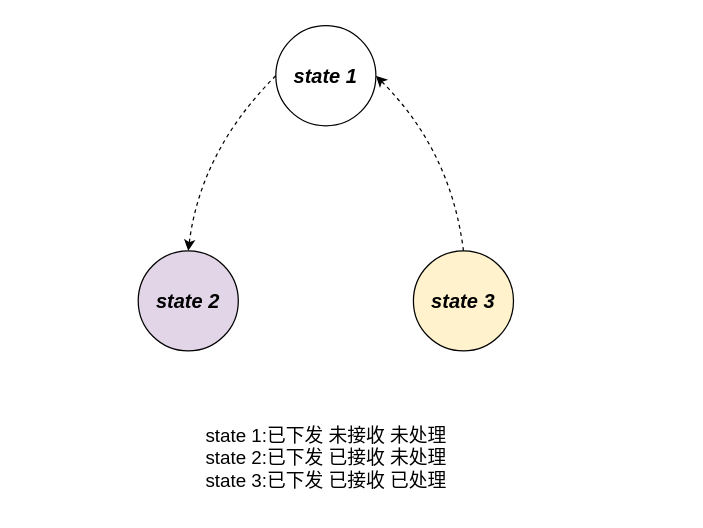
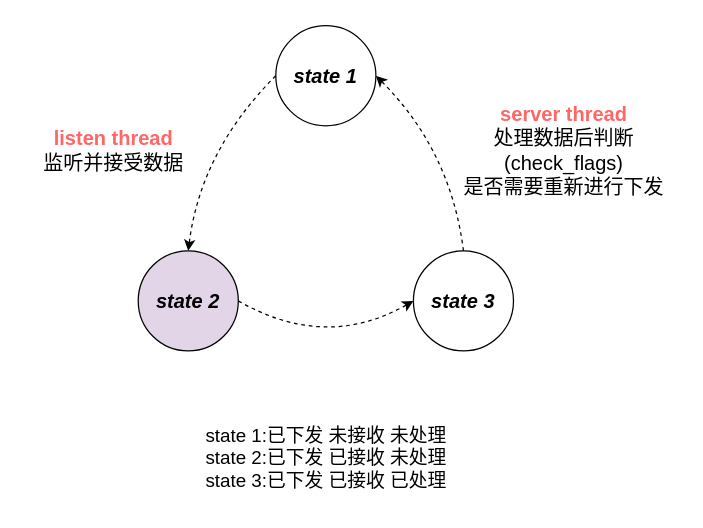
none -> (113, 151)
none -> (563, 151)
(463, 301) -> (463, 301)
none -> (322, 326)
